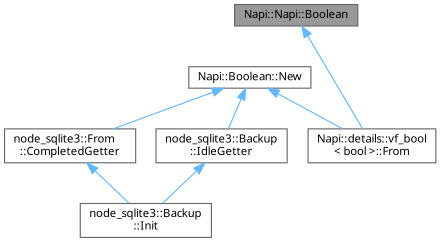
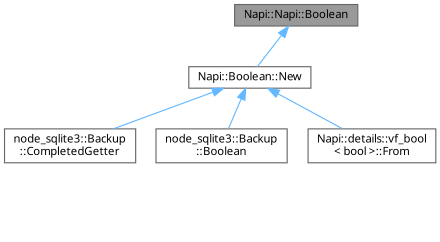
(335, 82) -> (269, 51)
(70, 146) -> (70, 146)
(222, 146) -> (222, 146)
(146, 220) -> none
